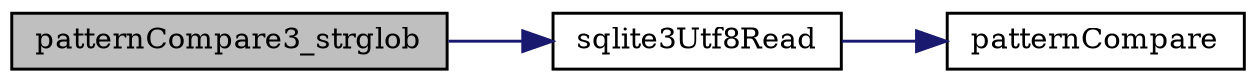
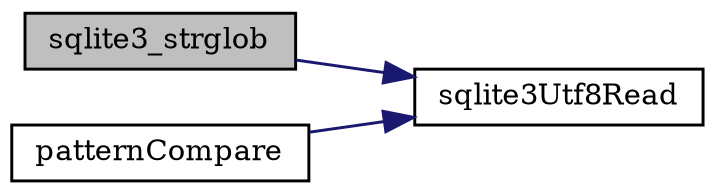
(229, 41) -> (160, 41)
(879, 41) -> (347, 127)
